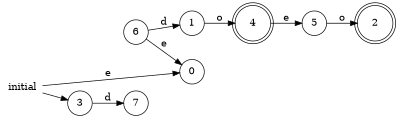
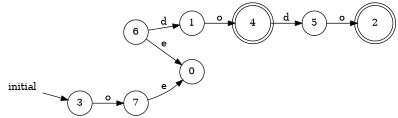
(286, 18) -> (286, 18)
(108, 80) -> (163, 94)
(108, 98) -> (108, 98)
